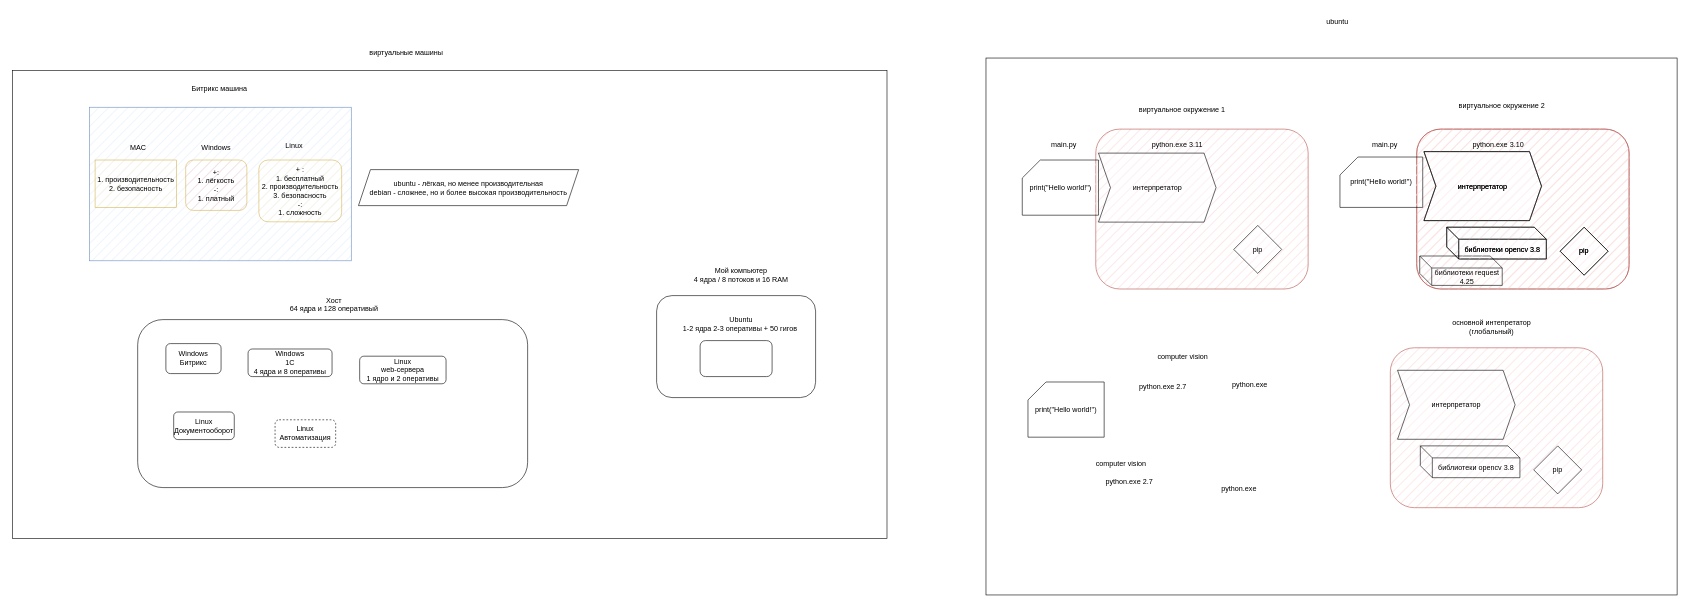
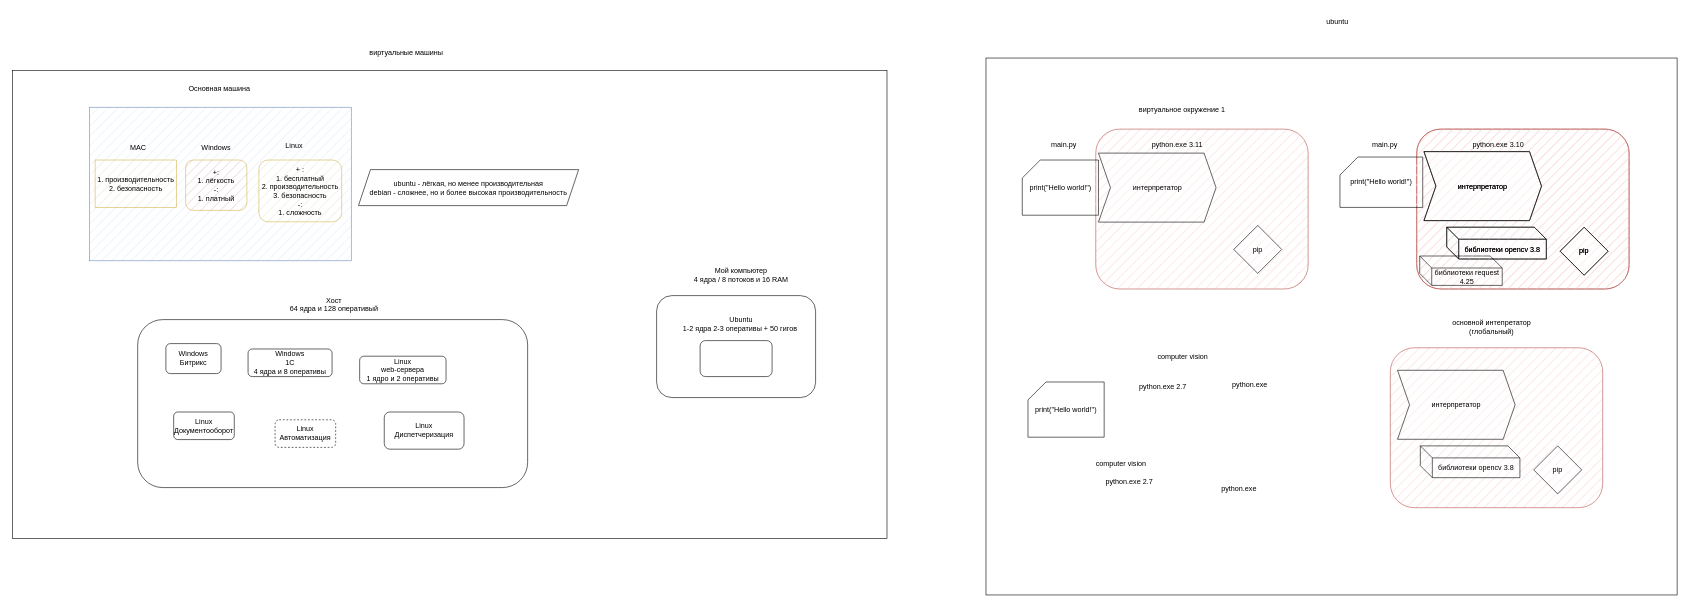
(220, 89) -> (220, 89)
(1502, 106) -> none
none -> (424, 431)
